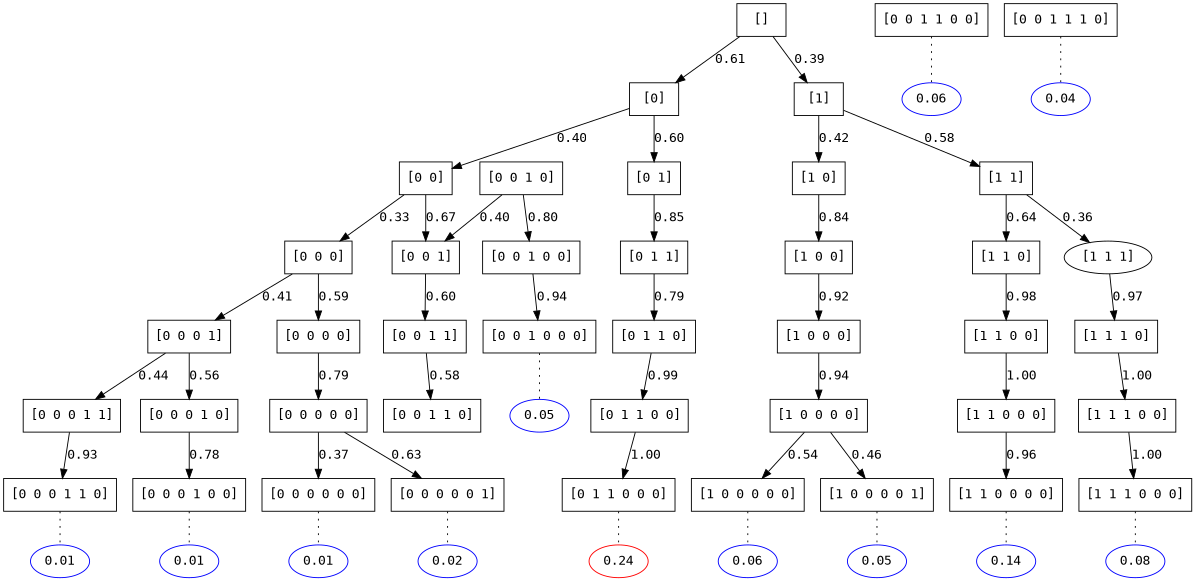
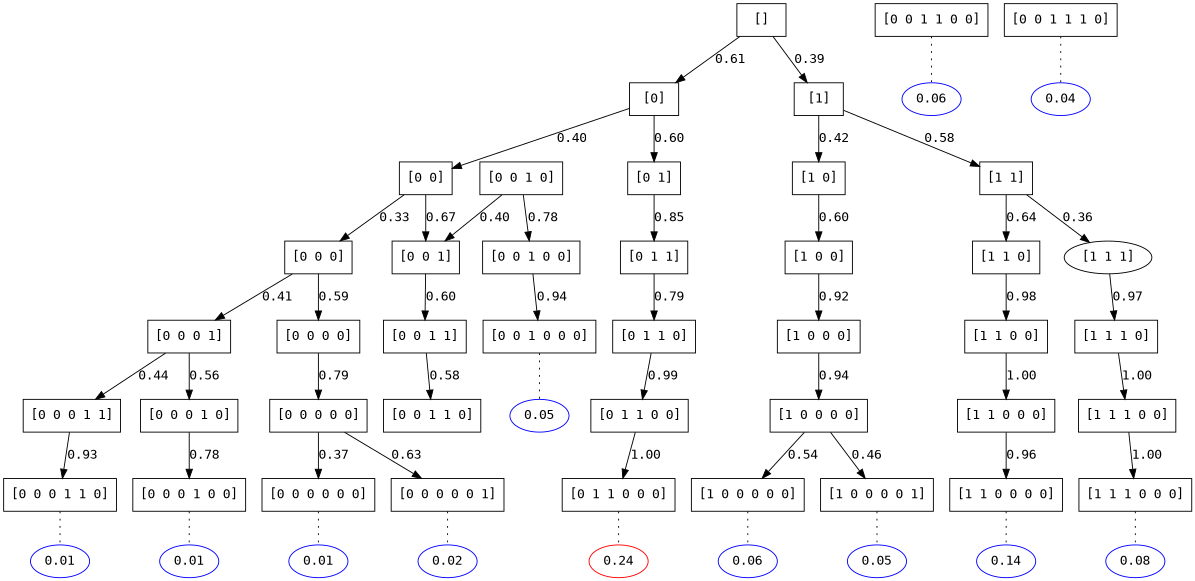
(543, 218) -> (543, 218)
(834, 218) -> (834, 218)
